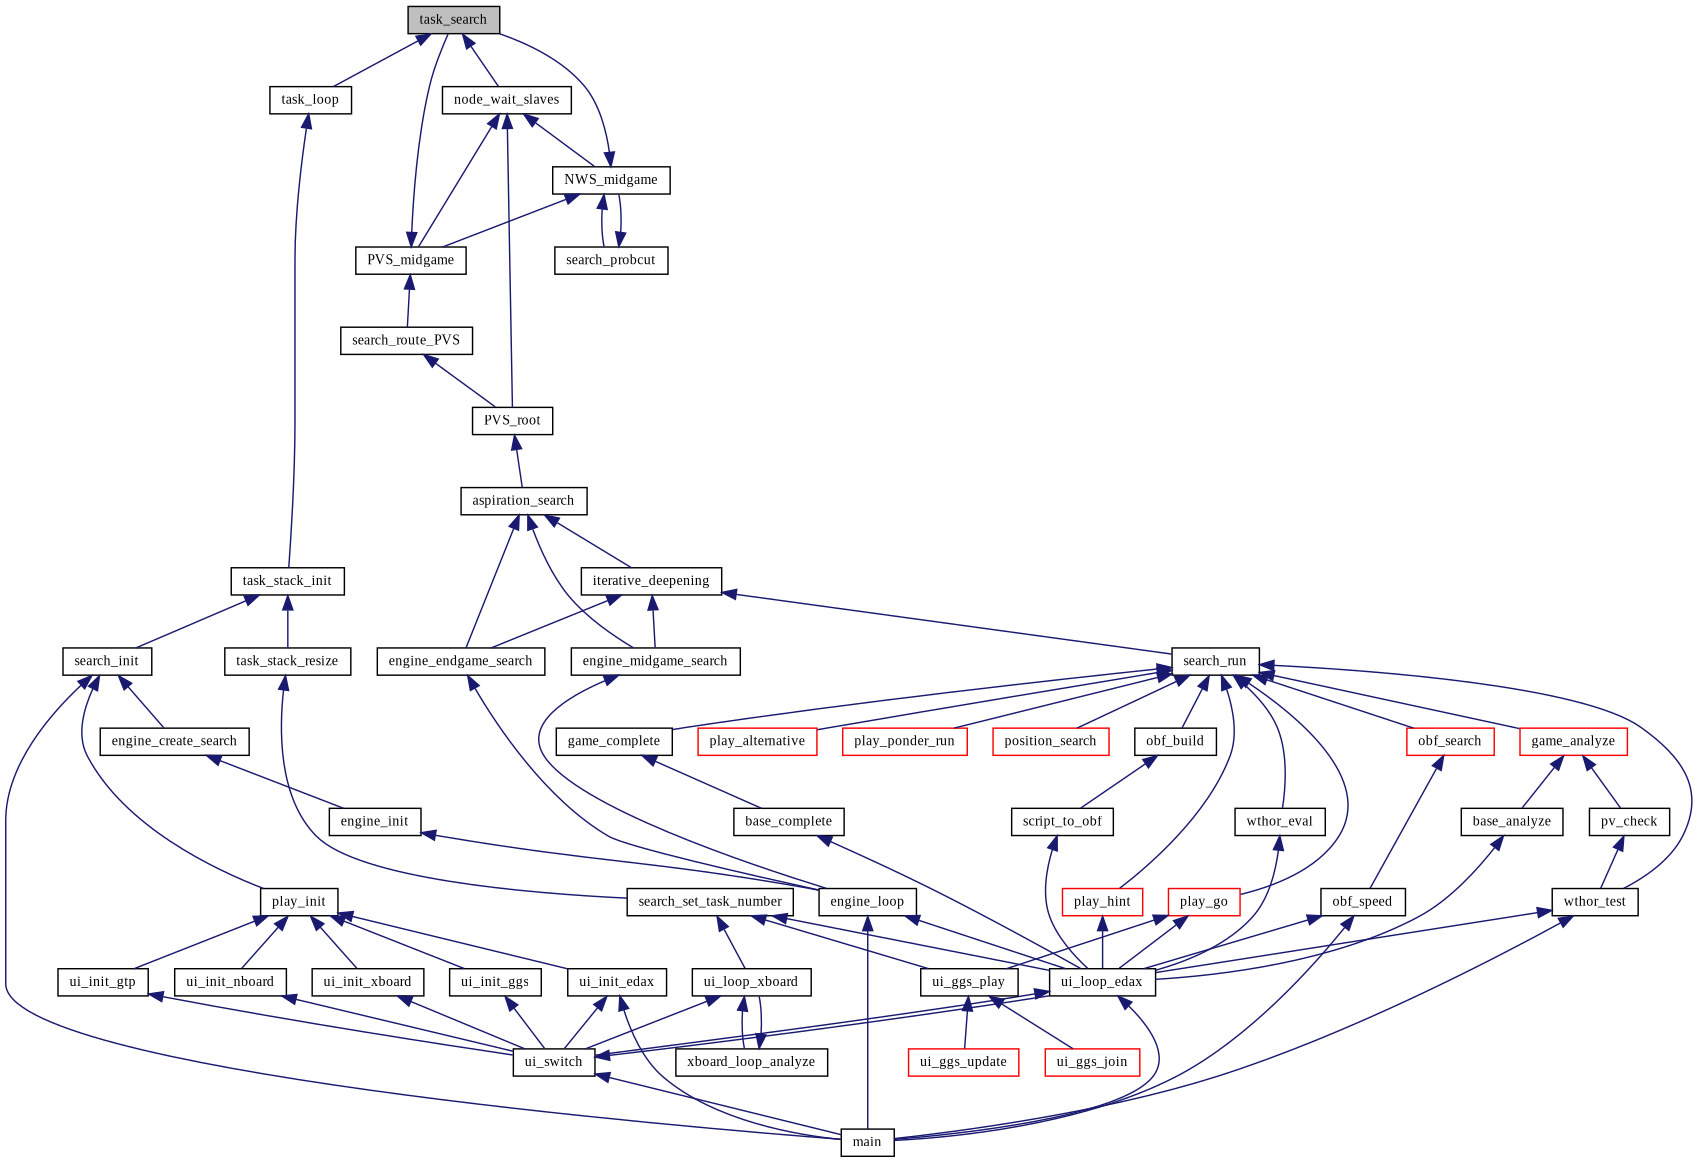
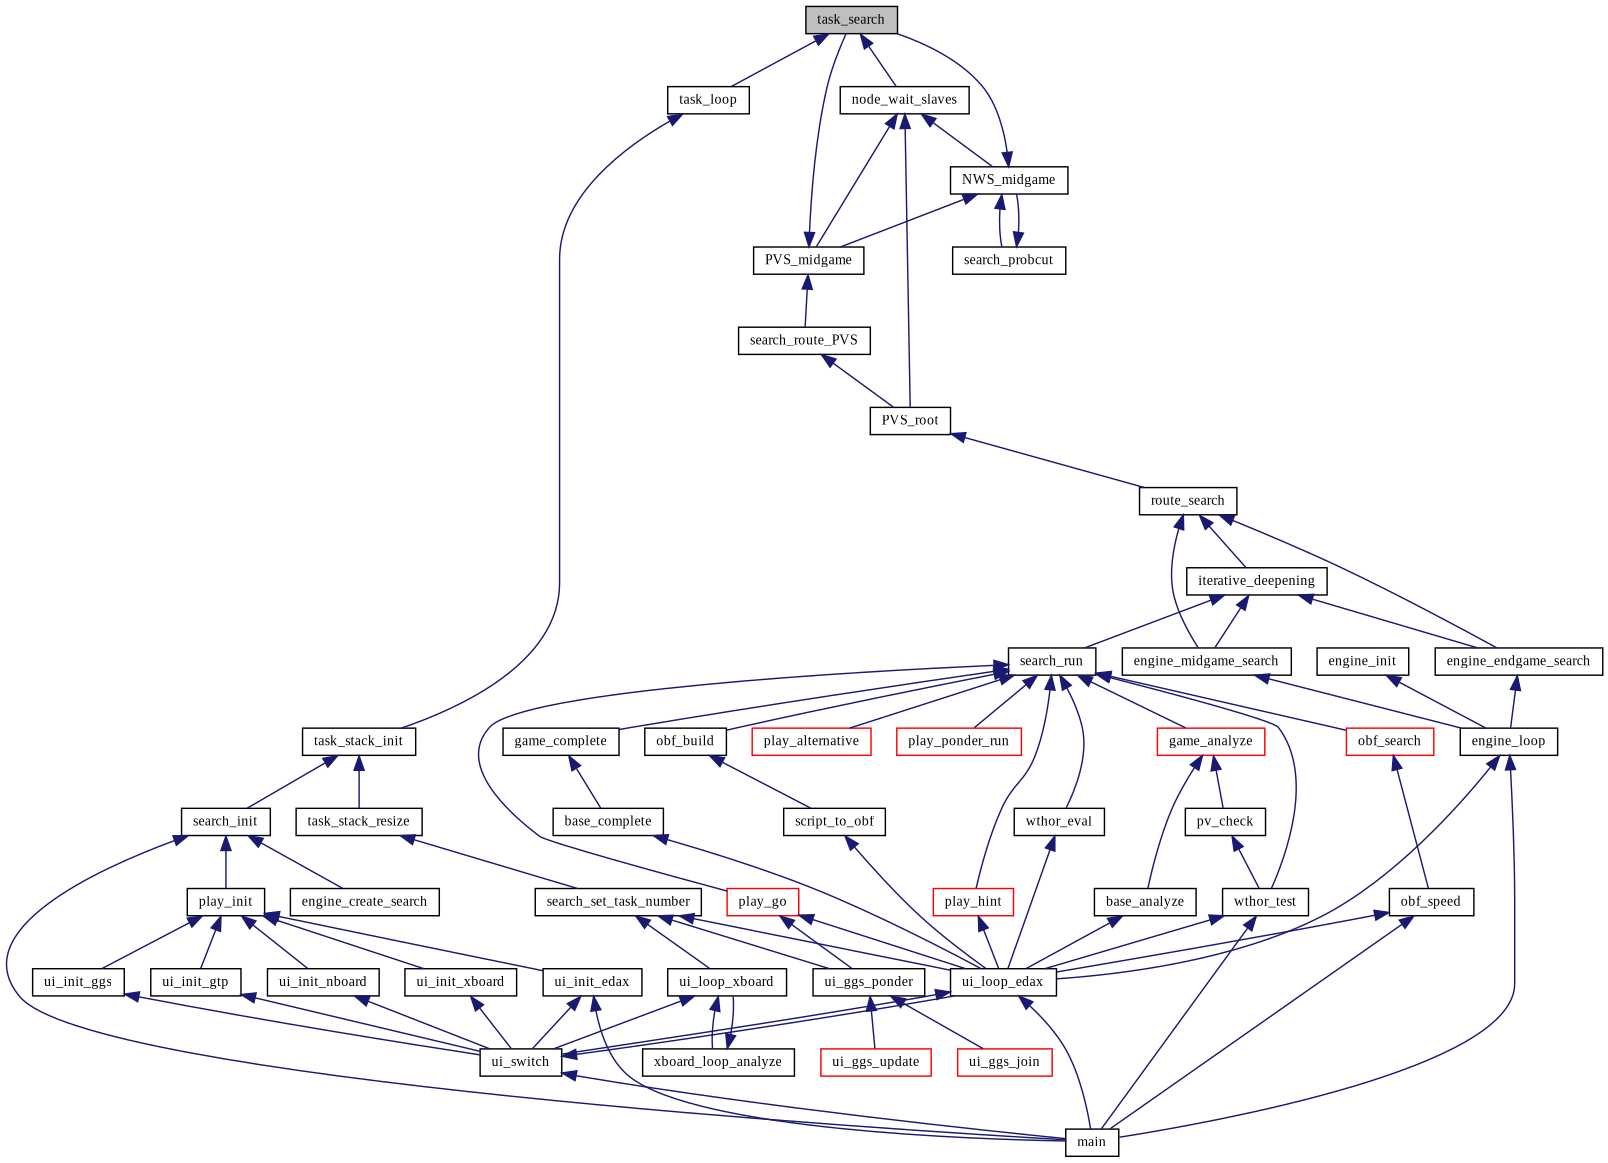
(524, 501) -> (1188, 501)
(1051, 742) -> none
(279, 783) -> none
(969, 982) -> (869, 982)
